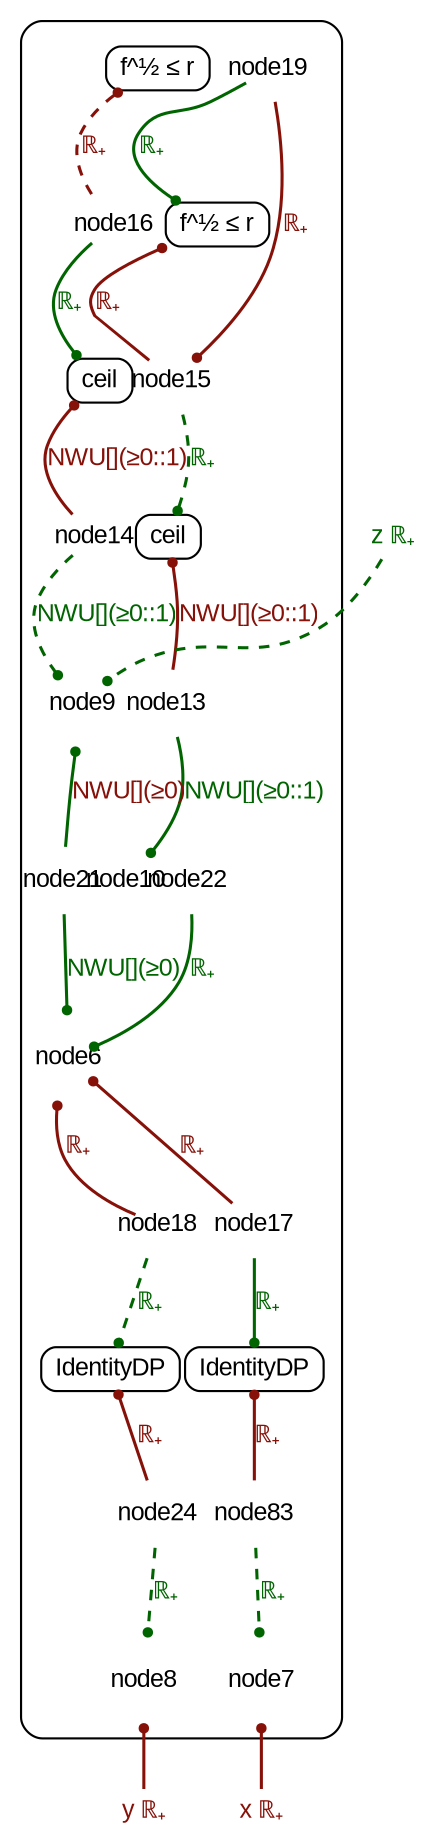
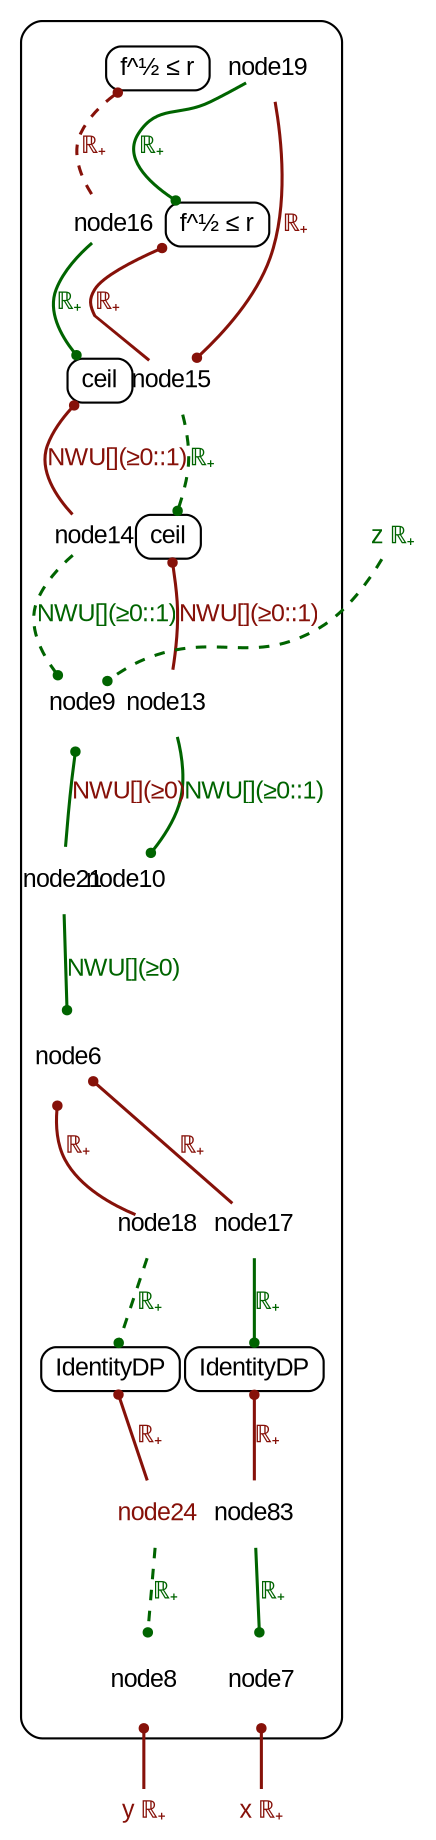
(188, 881) -> none
(158, 1514) -> (158, 1514)
(257, 1588) -> (257, 1588)
